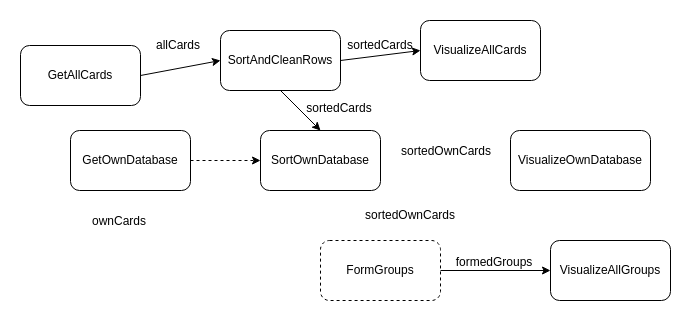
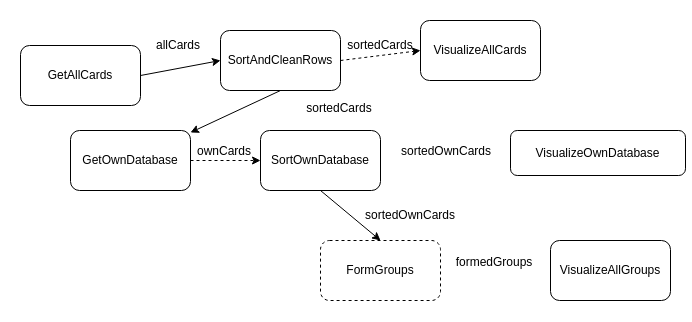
(377, 56) -> (377, 56)
(298, 108) -> (238, 110)
(581, 161) -> (598, 153)
none -> (348, 213)
(120, 222) -> (225, 152)
(492, 271) -> none
